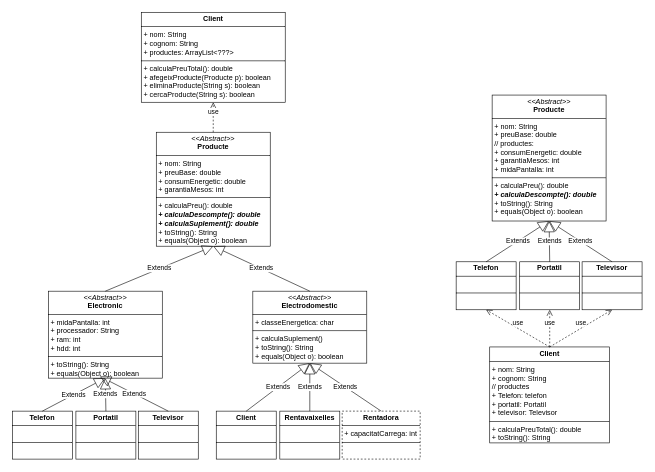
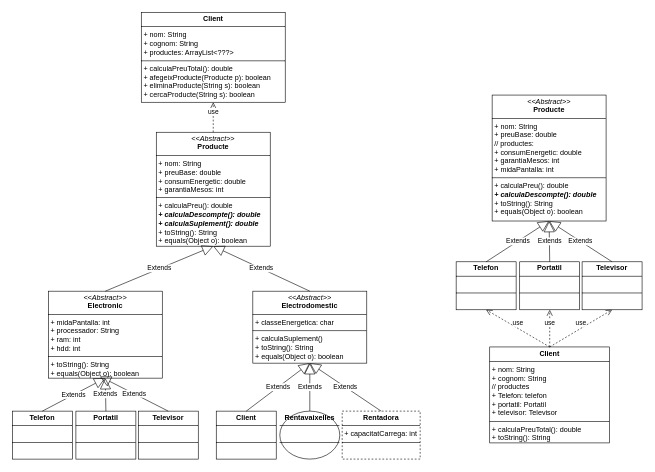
(310, 435) -> (310, 435)
